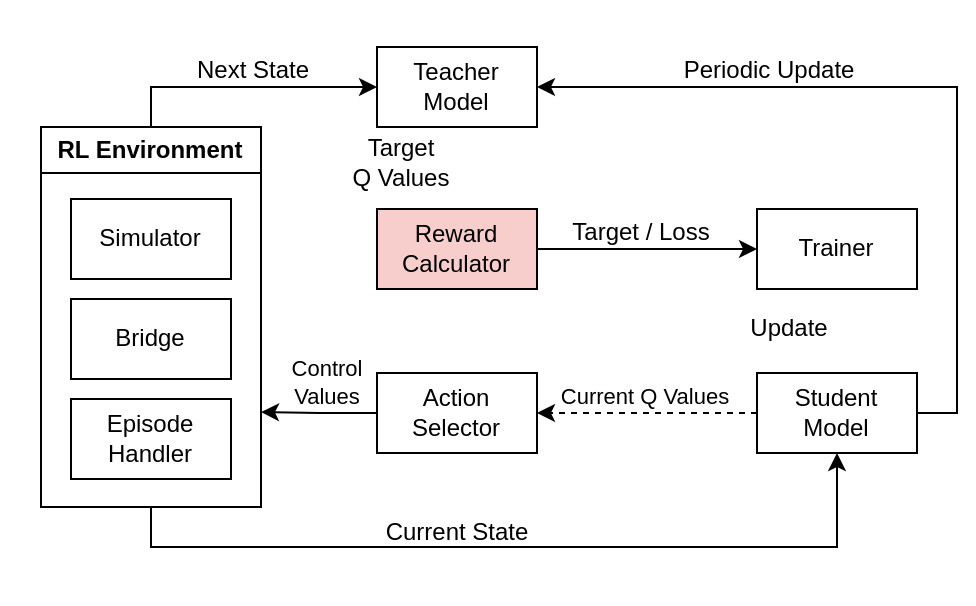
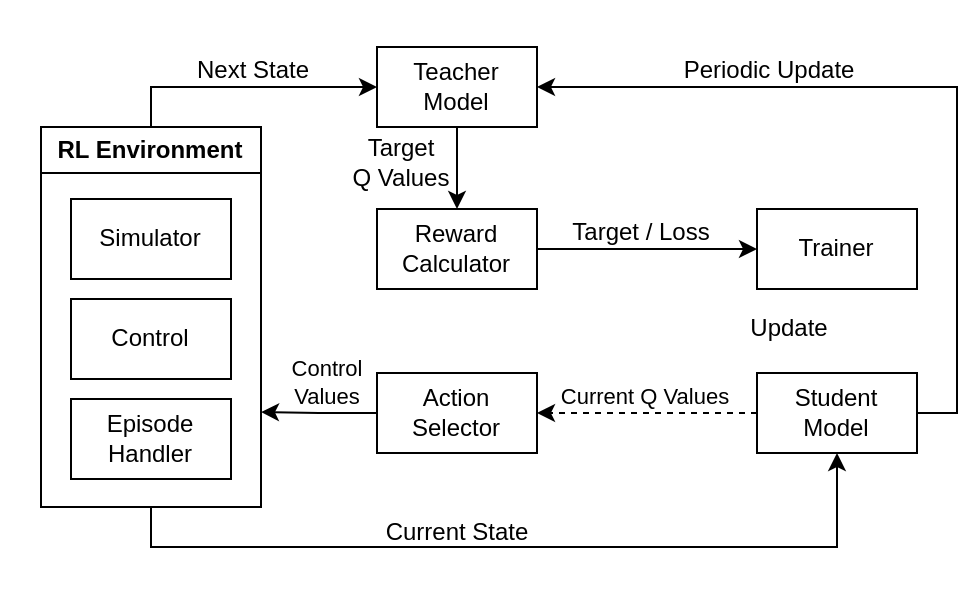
none -> (457, 161)
(457, 249) -> (457, 249)
(151, 339) -> (151, 339)
